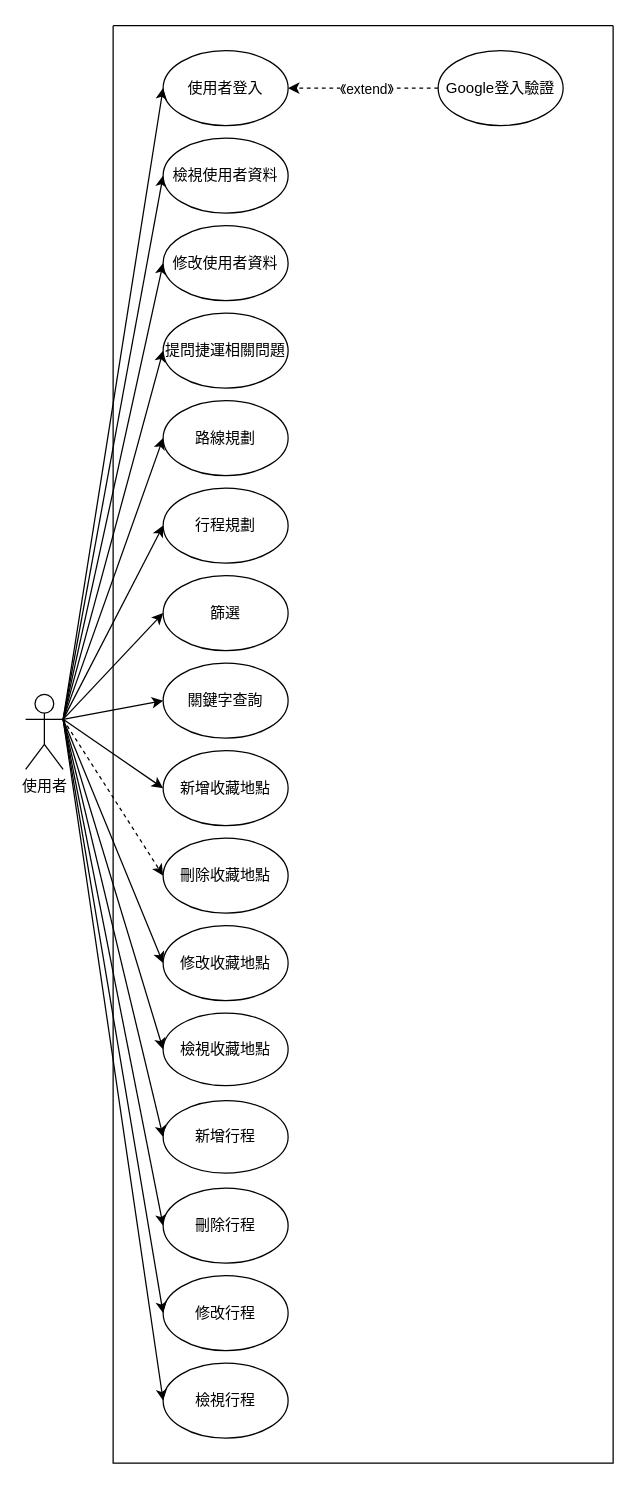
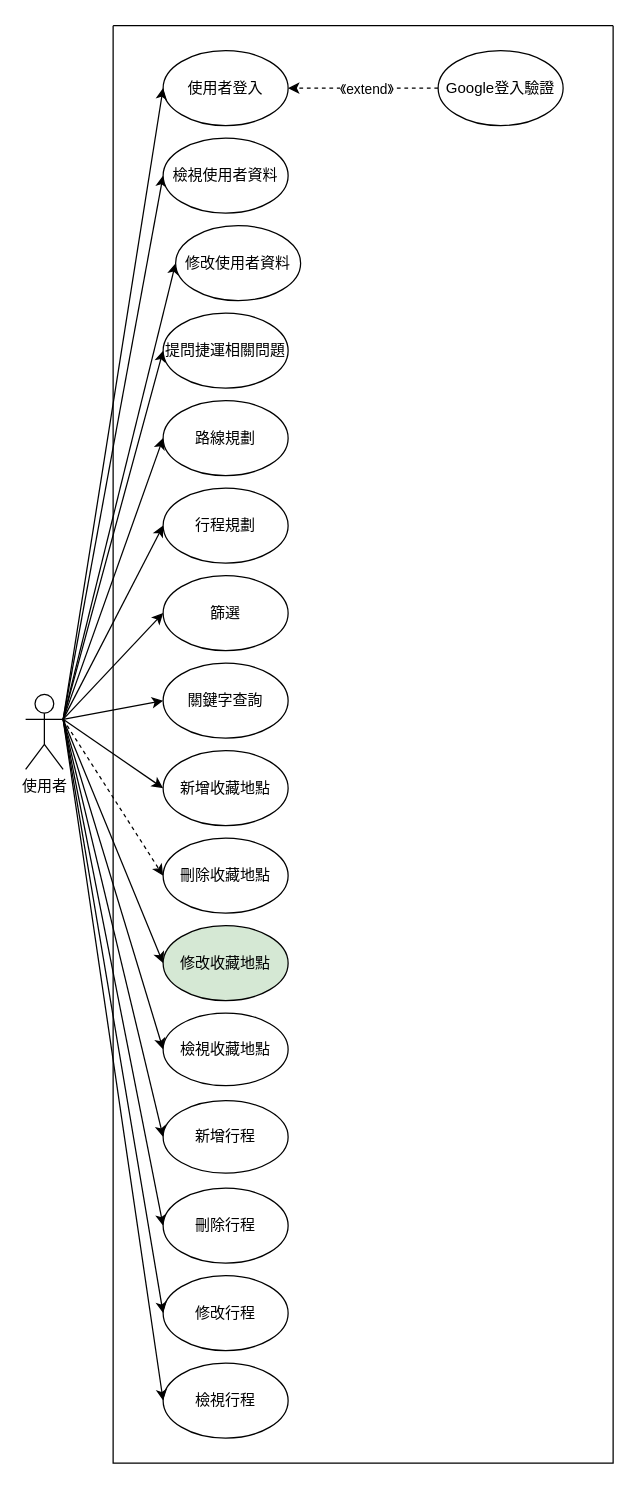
(226, 263) -> (238, 263)
(226, 963) -> (226, 963)
